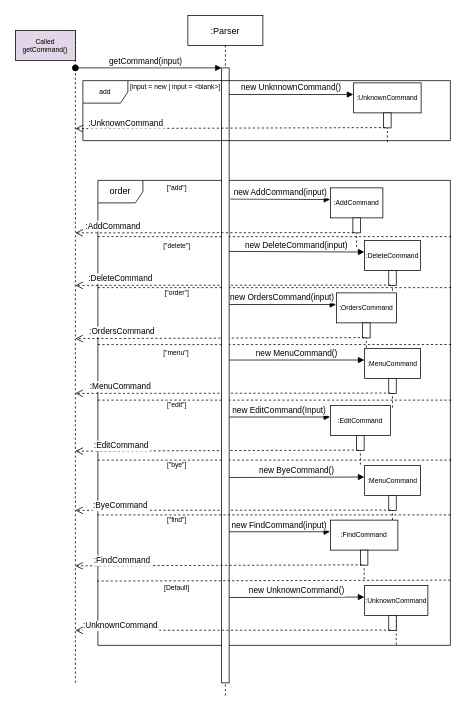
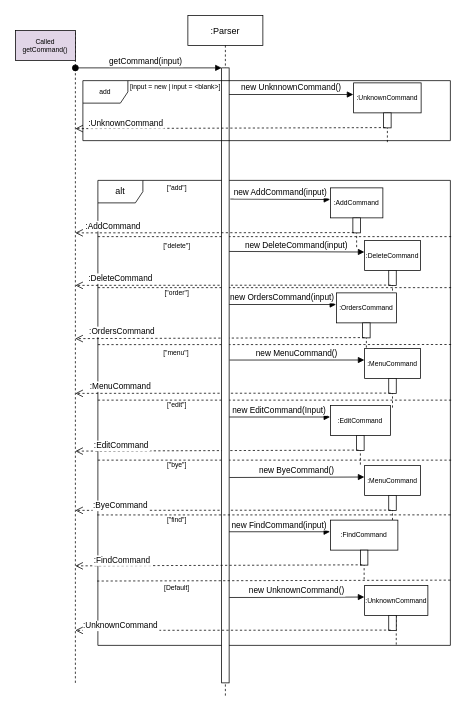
(120, 192) -> (120, 192)
